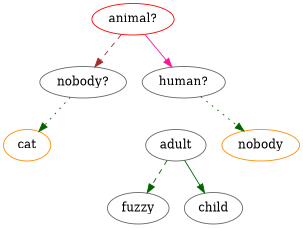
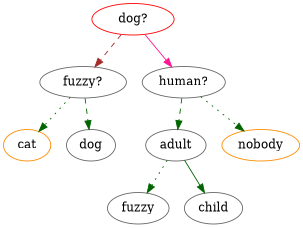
(133, 19) -> (133, 19)
(83, 82) -> (83, 82)
none -> (180, 109)
none -> (91, 145)
(160, 173) -> (160, 173)
